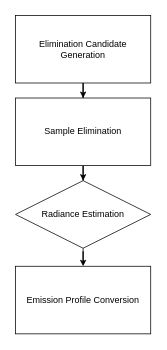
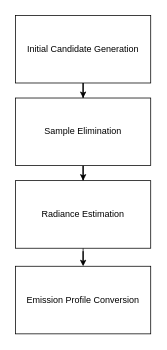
(83, 49) -> (83, 49)
(83, 214) -> (83, 214)
